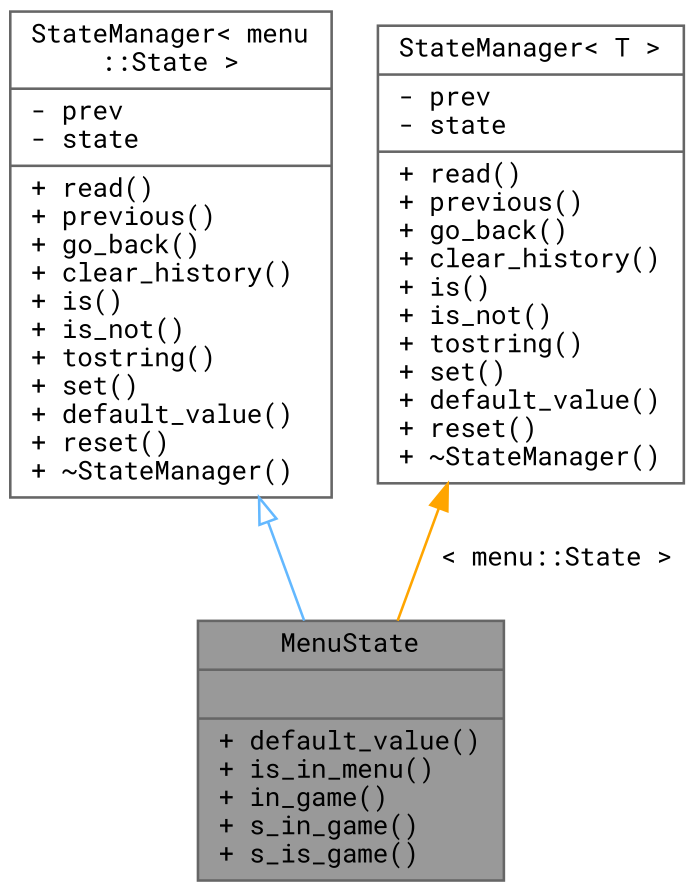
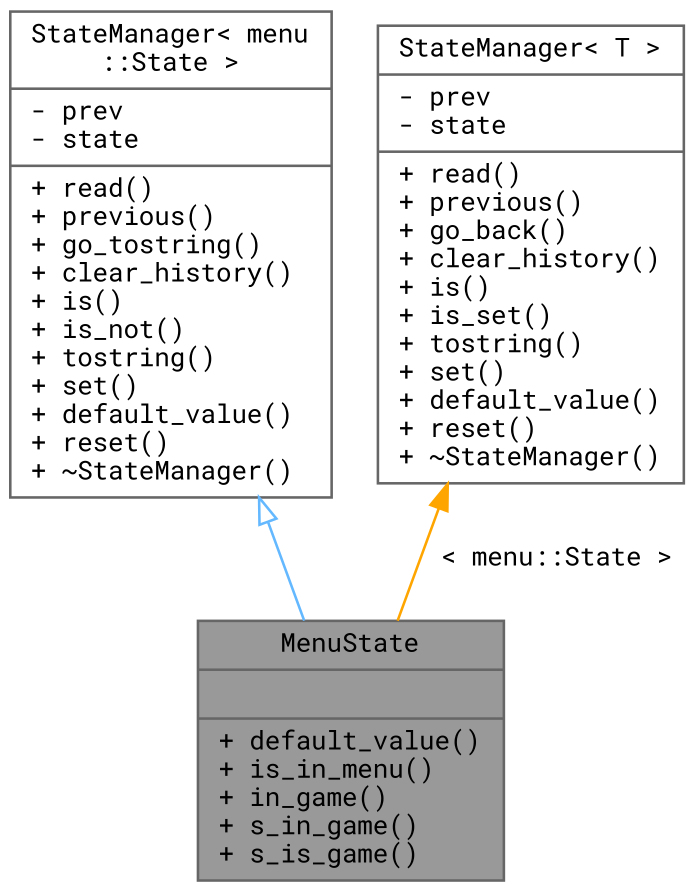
(117, 246) -> (148, 246)
(477, 316) -> (477, 316)
